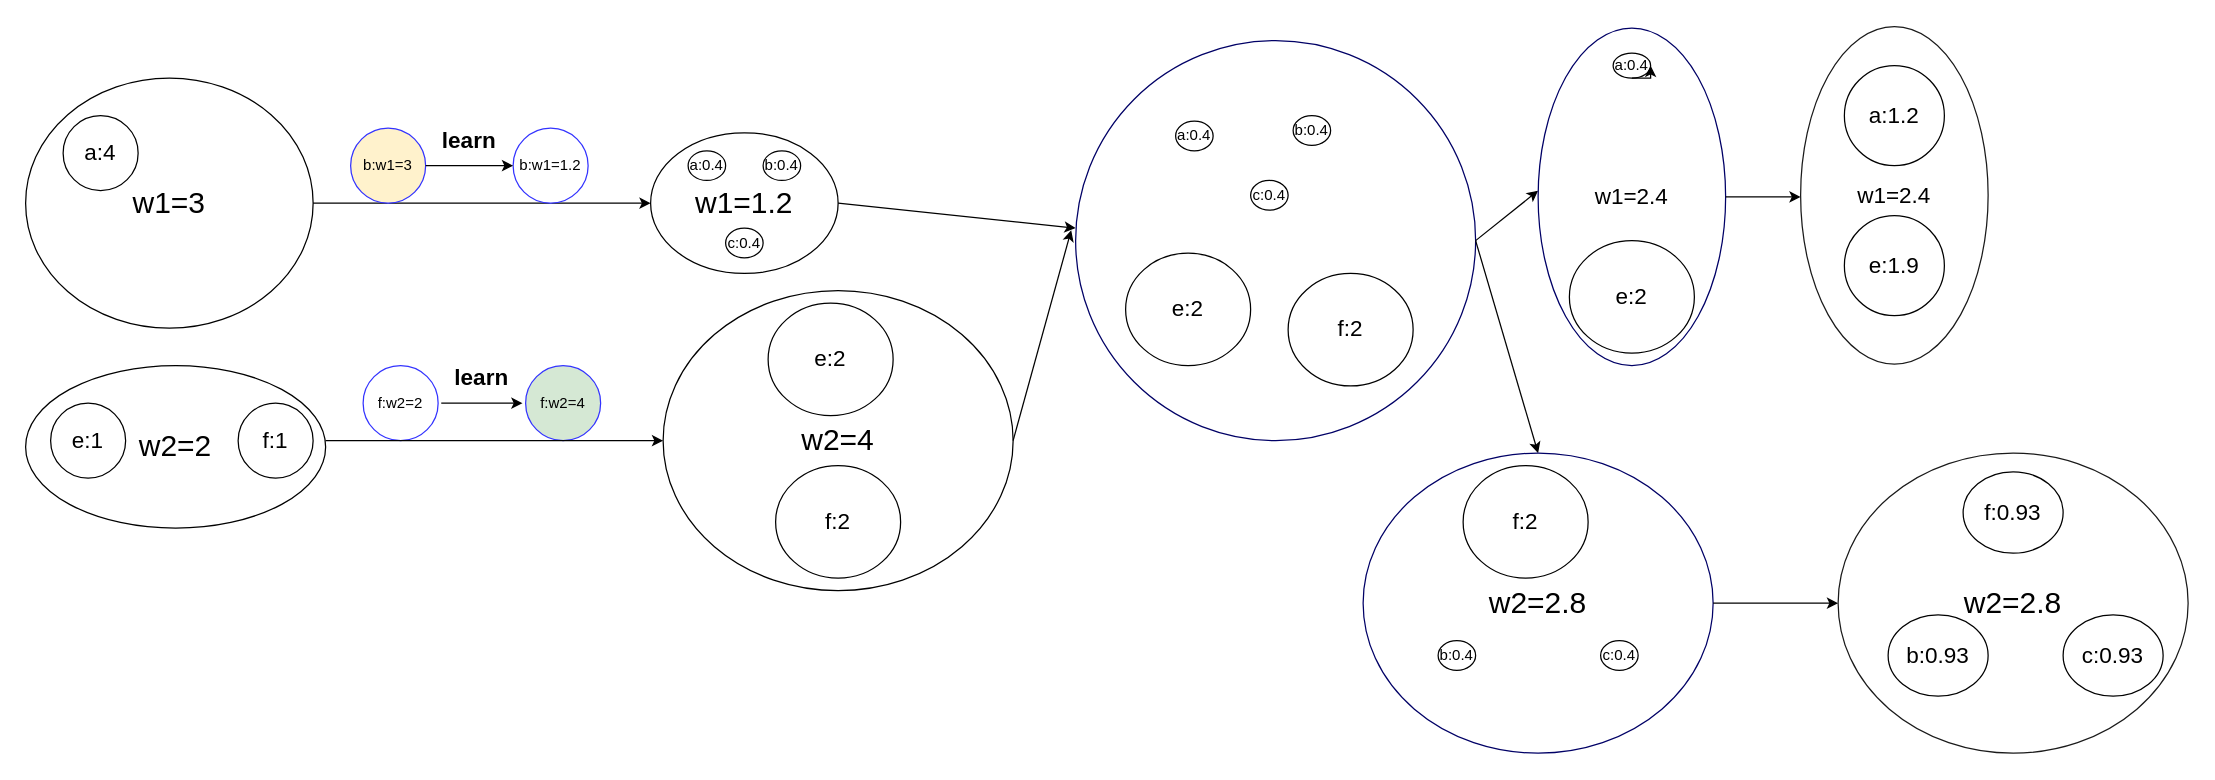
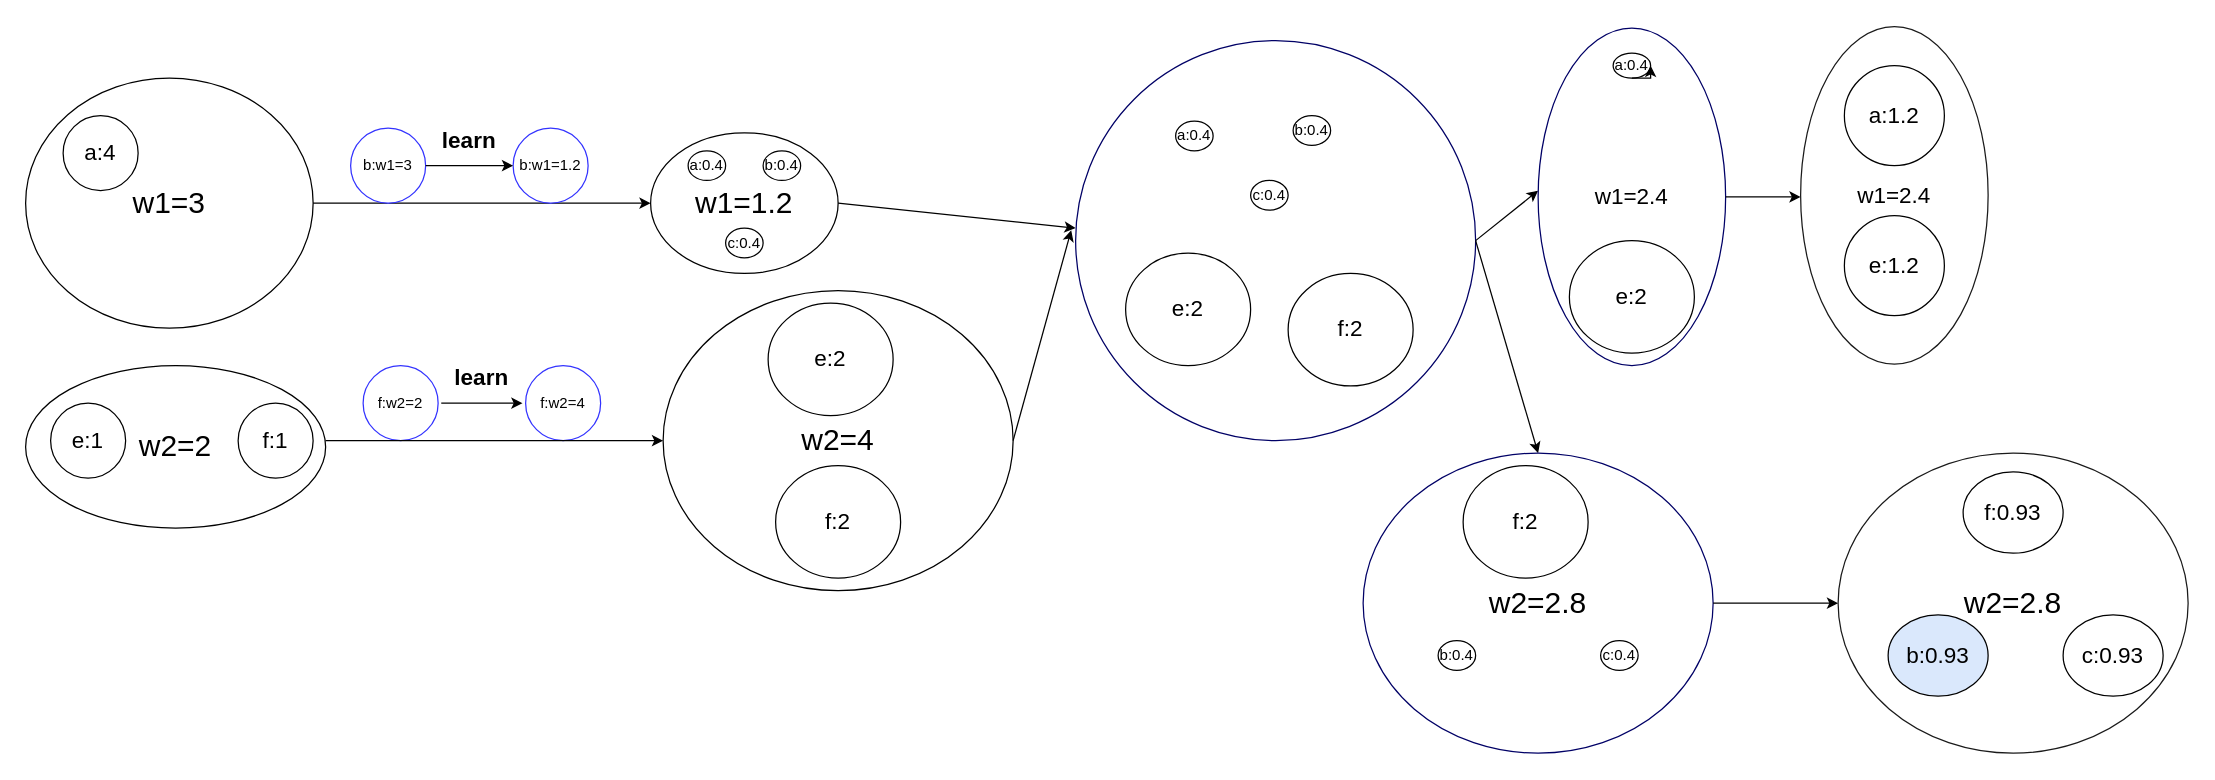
(388, 166) -> (388, 166)
(1894, 266) -> (1894, 266)
(563, 403) -> (563, 403)
(1938, 655) -> (1938, 655)
